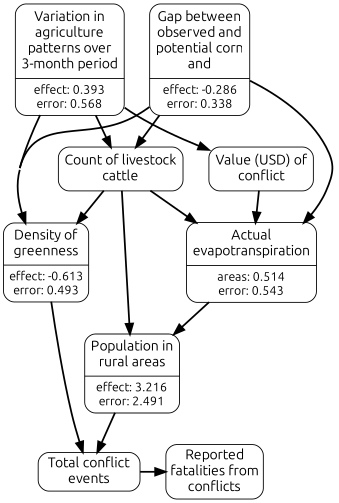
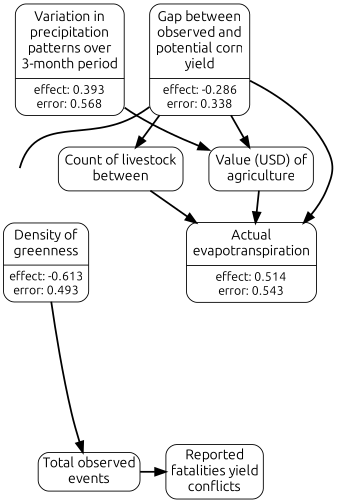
(70, 32) -> (70, 32)
(200, 64) -> (200, 64)
(99, 123) -> none
none -> (237, 127)
(29, 141) -> none
(121, 176) -> (121, 176)
(262, 176) -> (262, 176)
(94, 203) -> none
(251, 277) -> (251, 277)
(132, 373) -> none
(89, 472) -> (89, 472)
(215, 472) -> (215, 472)
